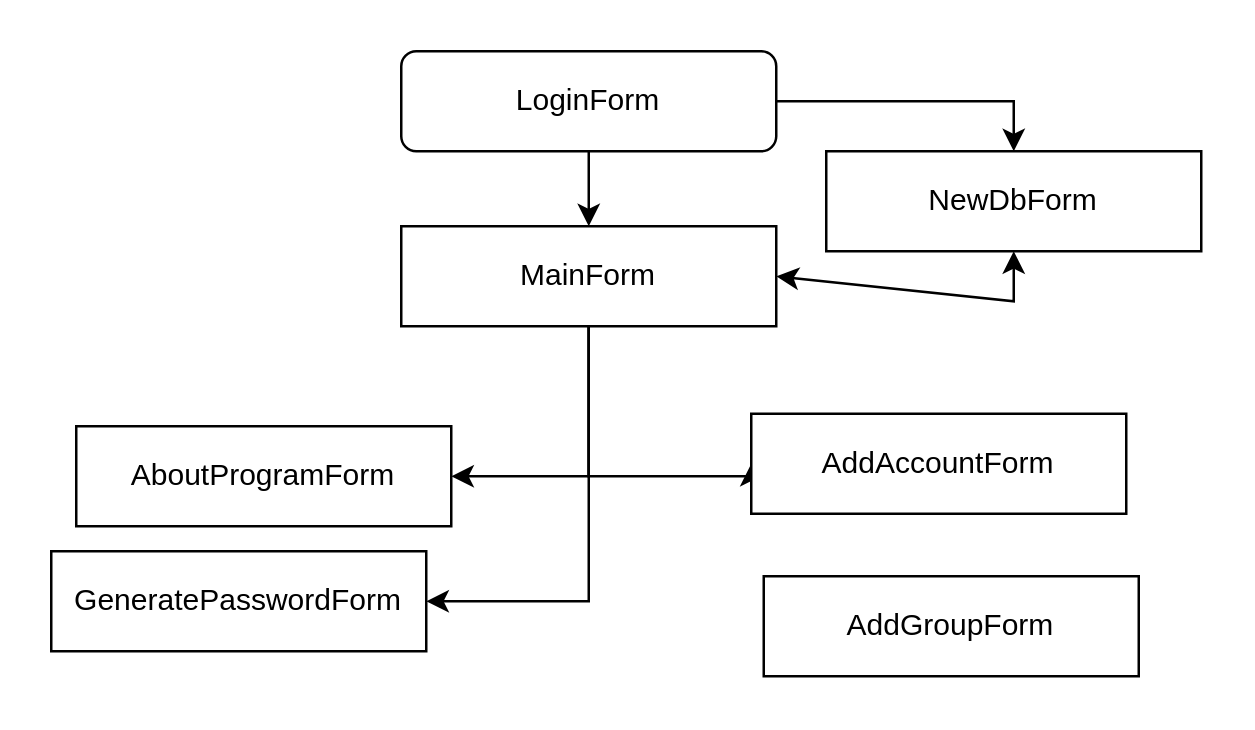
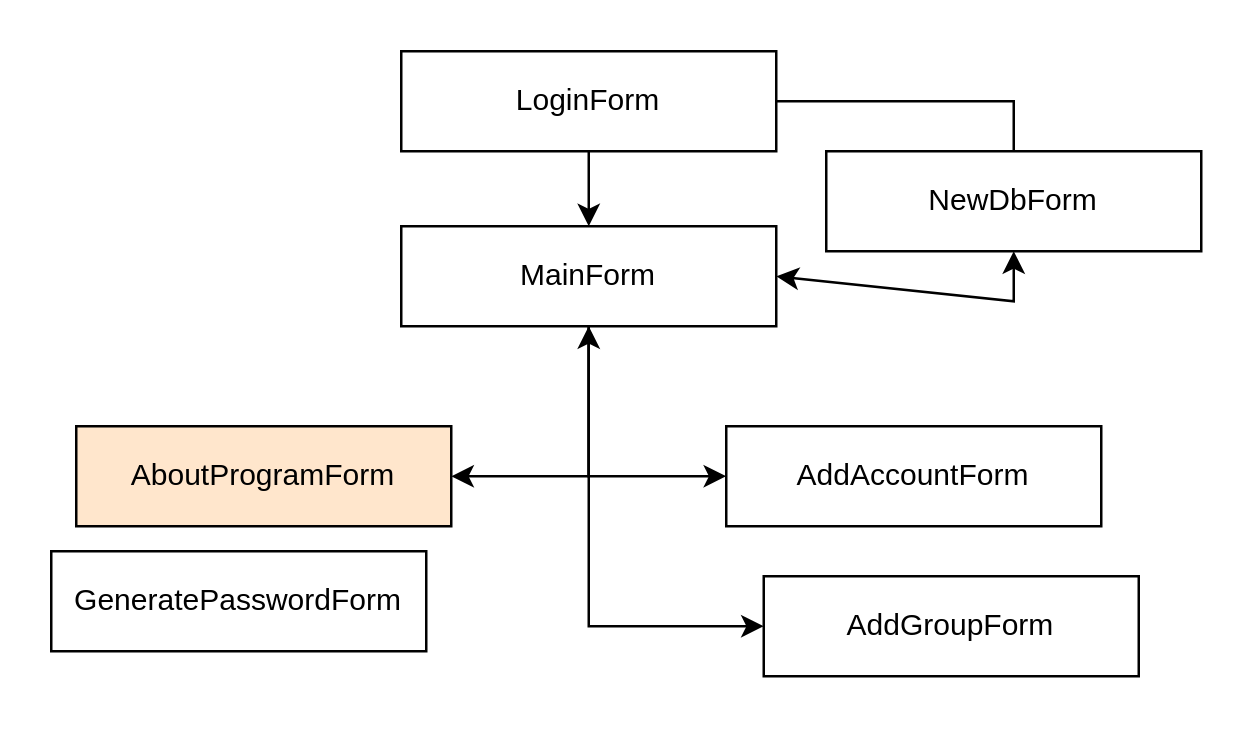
(589, 101) -> (589, 101)
(1014, 133) -> (1014, 140)
(939, 464) -> (914, 476)
(264, 476) -> (264, 476)
(513, 601) -> none
none -> (656, 626)
